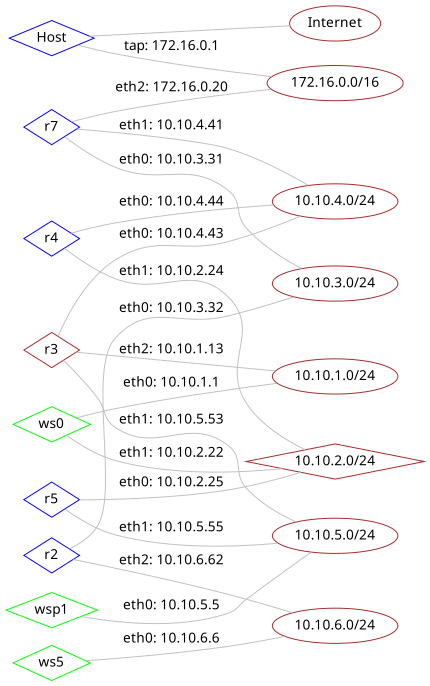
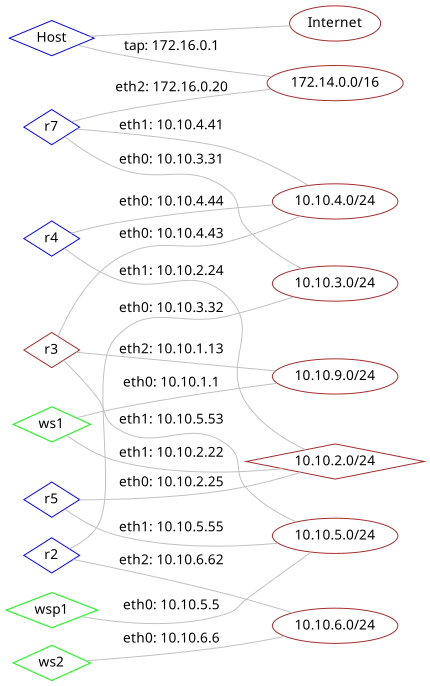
(335, 83) -> (335, 83)
(335, 376) -> (335, 376)
(52, 424) -> (52, 424)
(52, 663) -> (52, 663)
